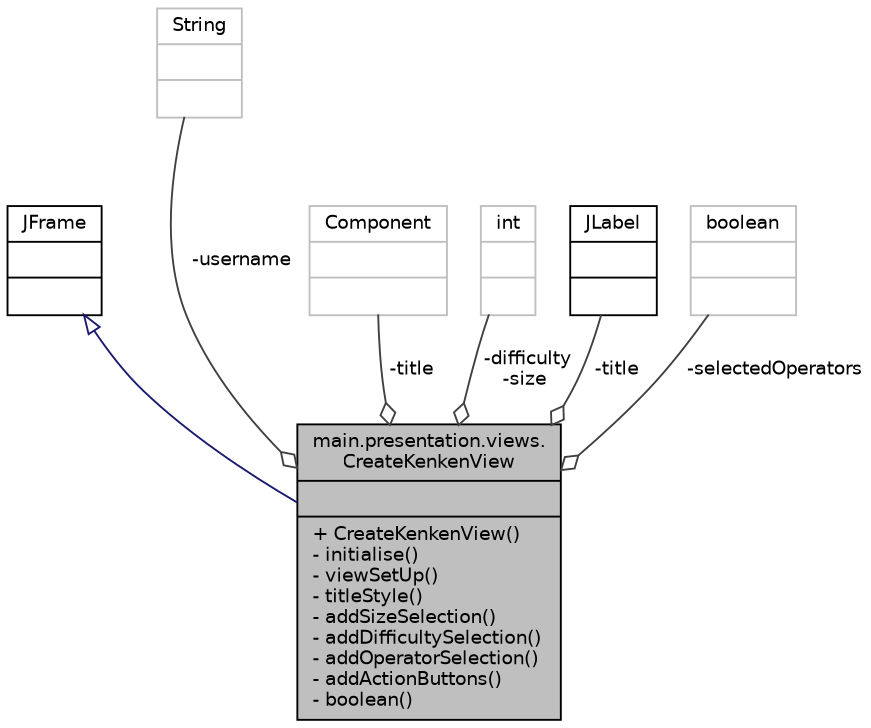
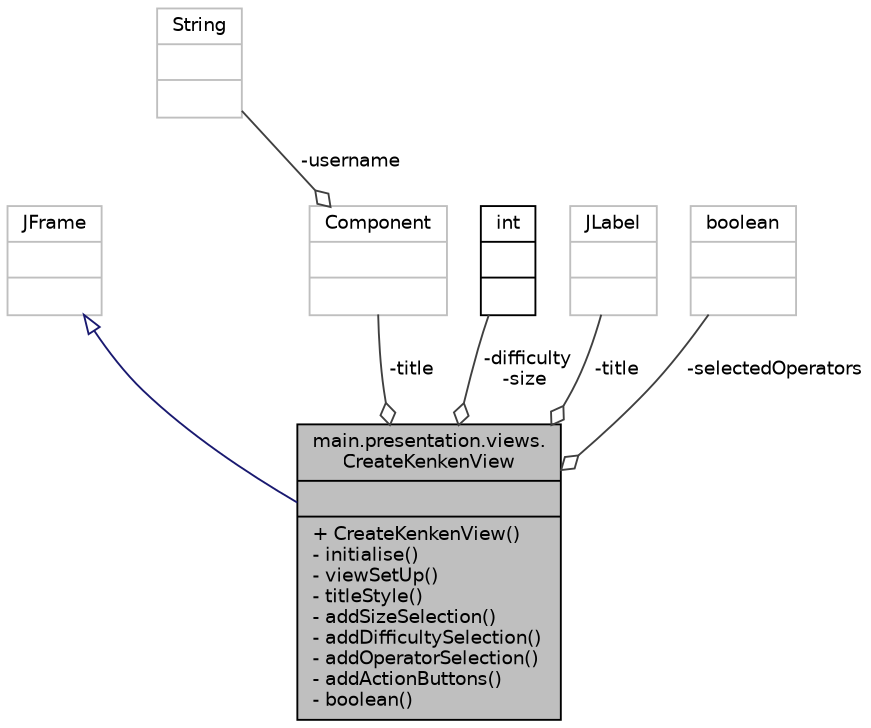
(55, 261) -> (55, 261)
(508, 261) -> (508, 261)
(614, 261) -> (614, 261)
(181, 299) -> (278, 151)
